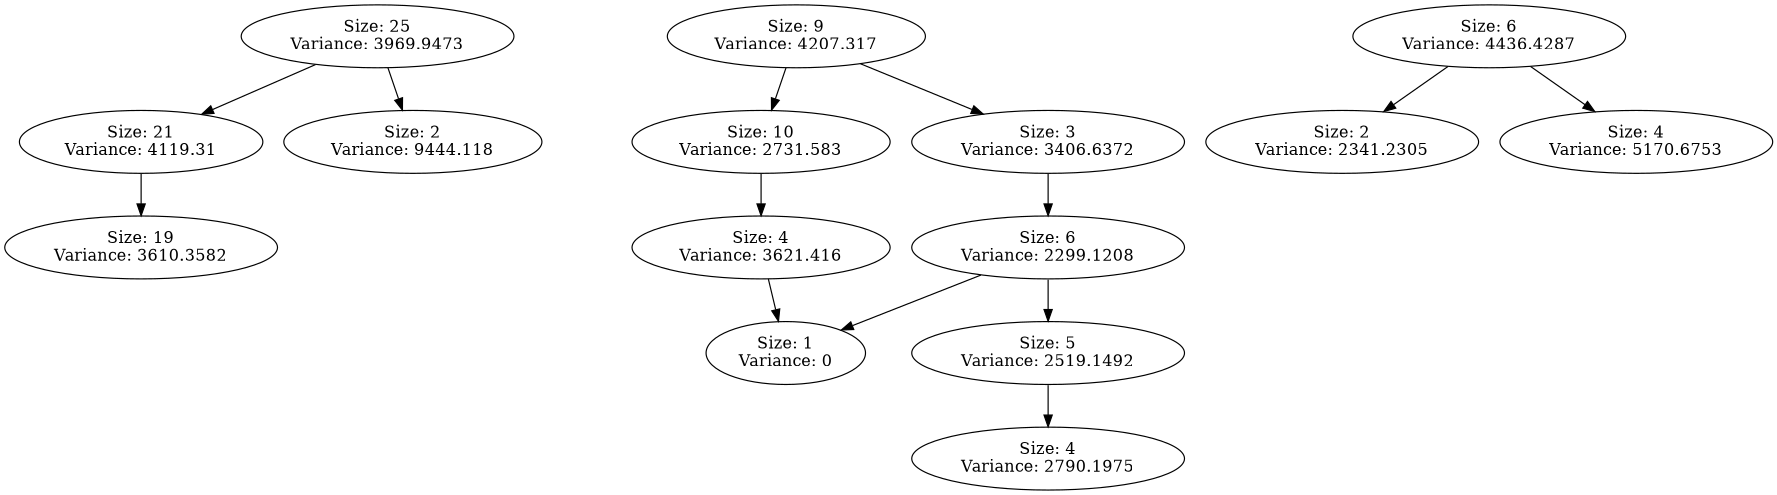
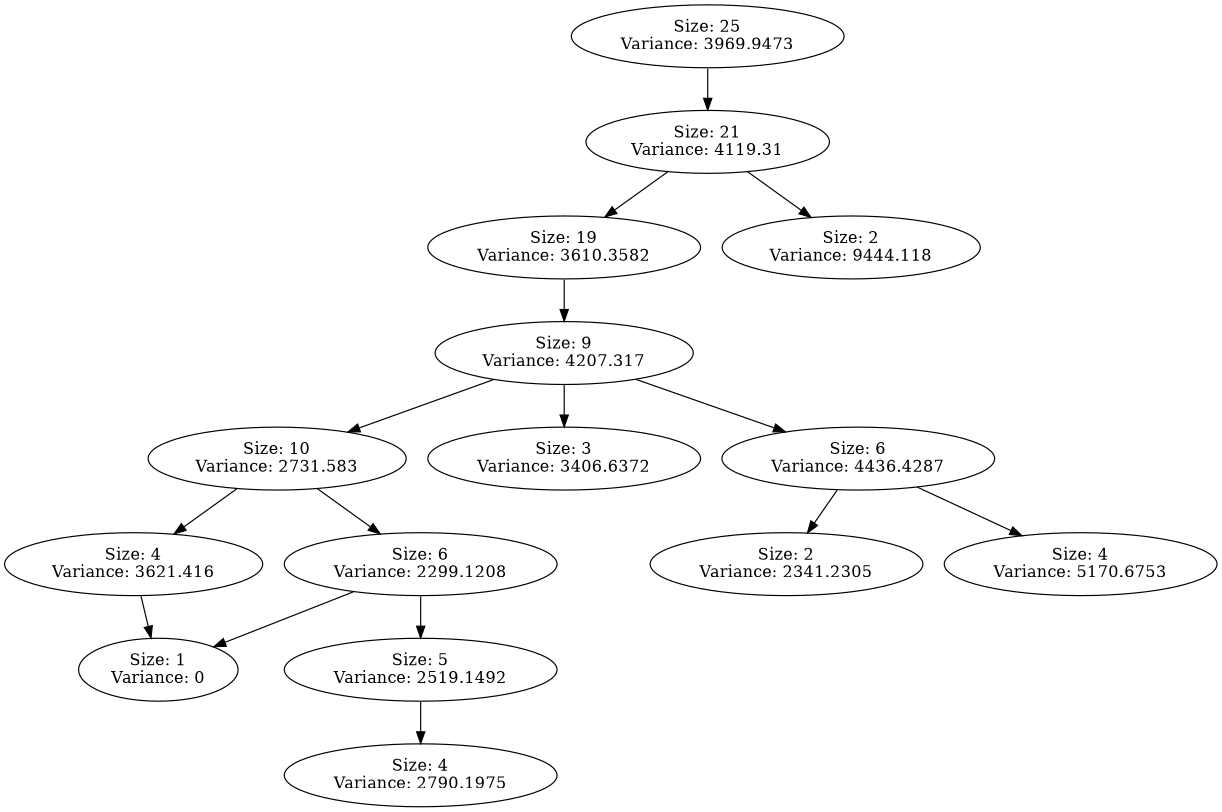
(393, 83) -> (774, 191)
(1048, 189) -> (344, 508)
none -> (564, 295)
none -> (705, 404)
